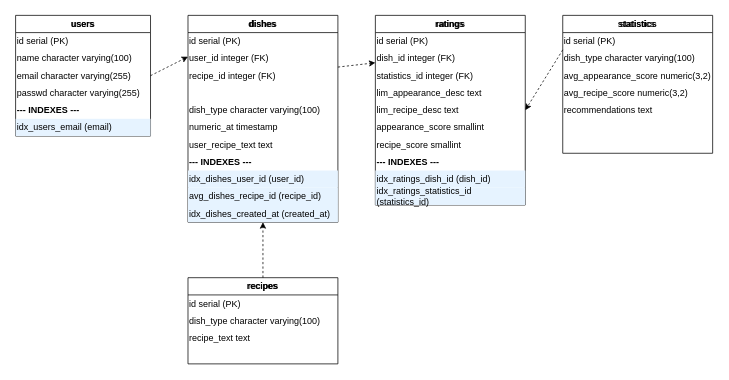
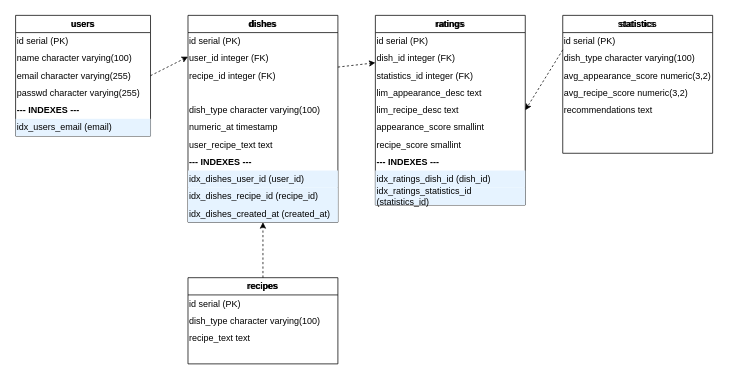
(263, 197) -> (262, 197)
